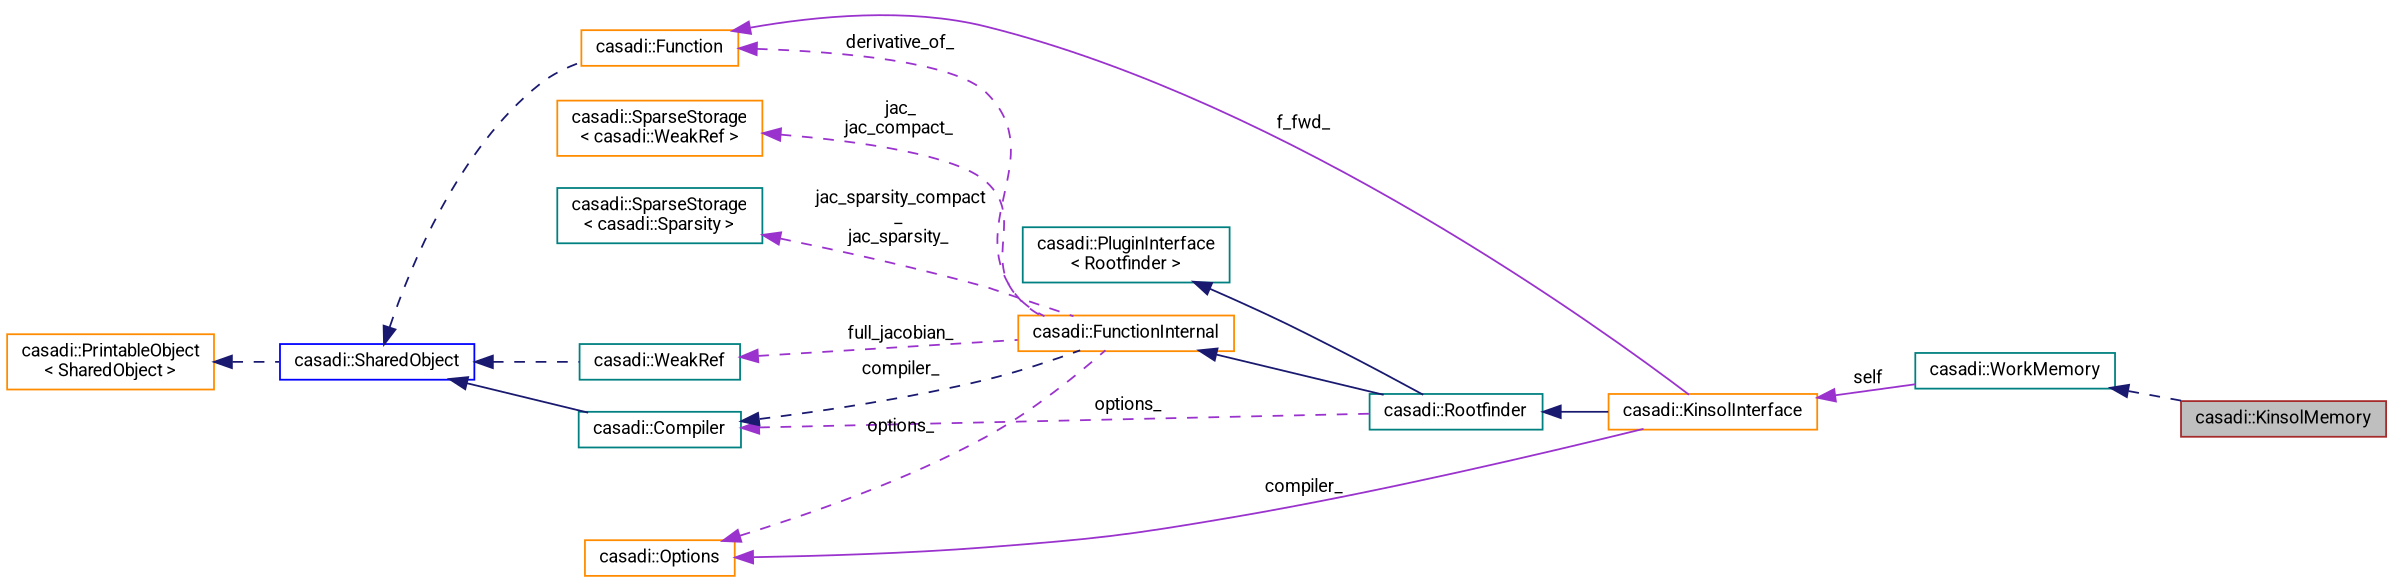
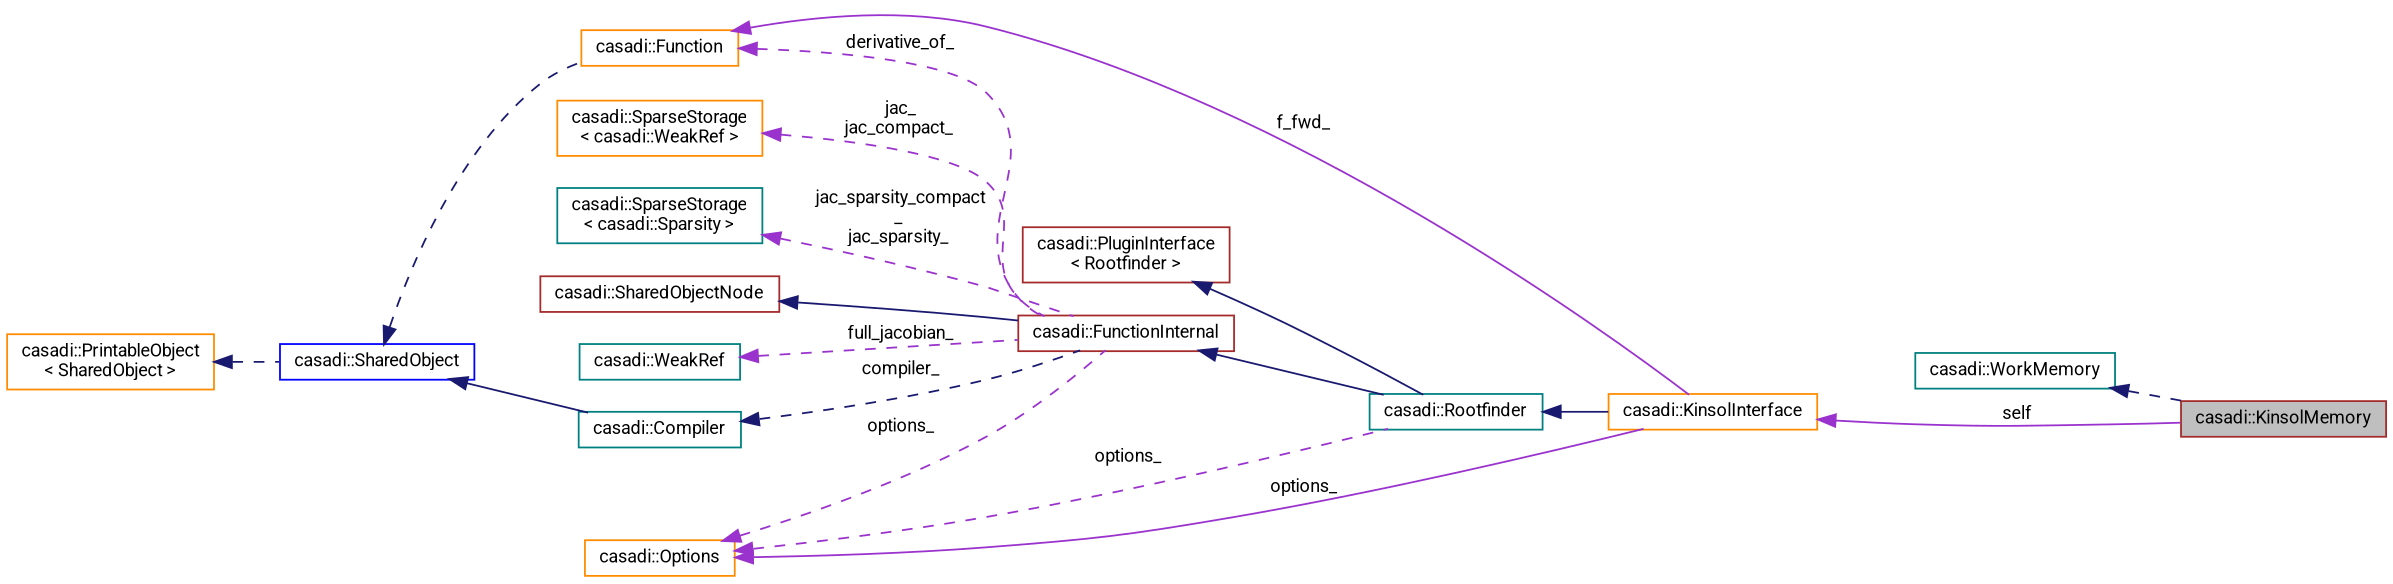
(1126, 255) -> (1126, 255)
none -> (660, 294)
(1126, 333) -> (1126, 333)
(536, 362) -> none
(1875, 390) -> (2008, 426)
(1064, 421) -> (1073, 501)
(1302, 488) -> (1302, 488)
